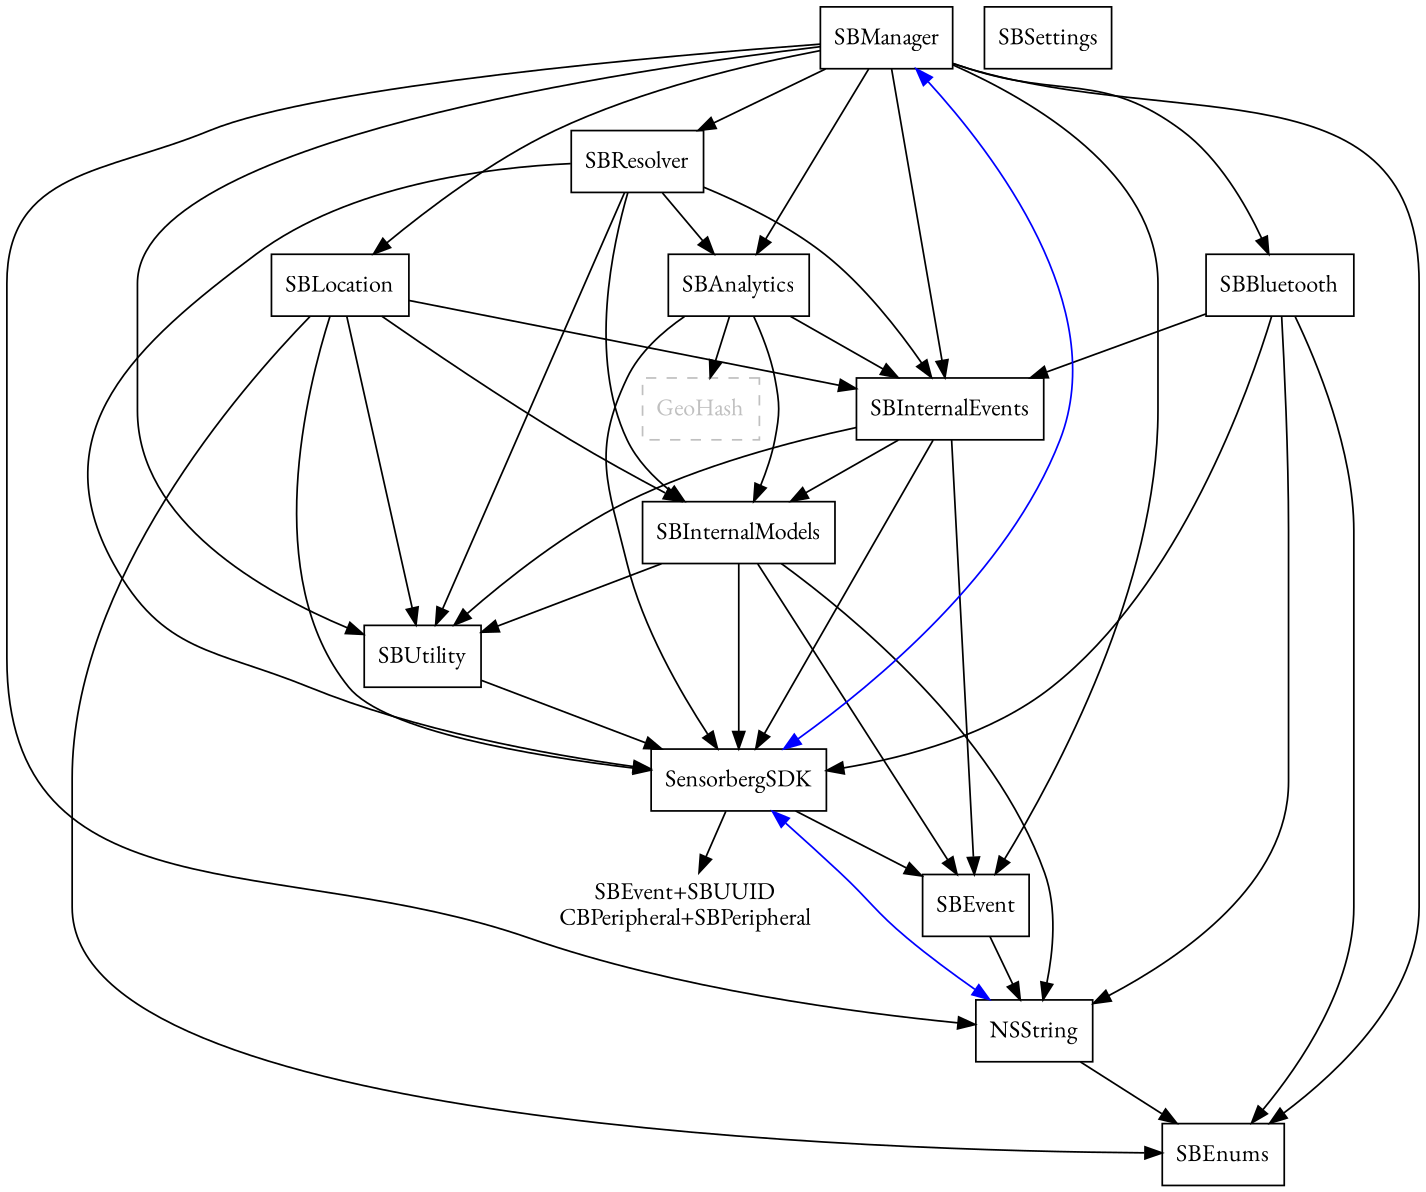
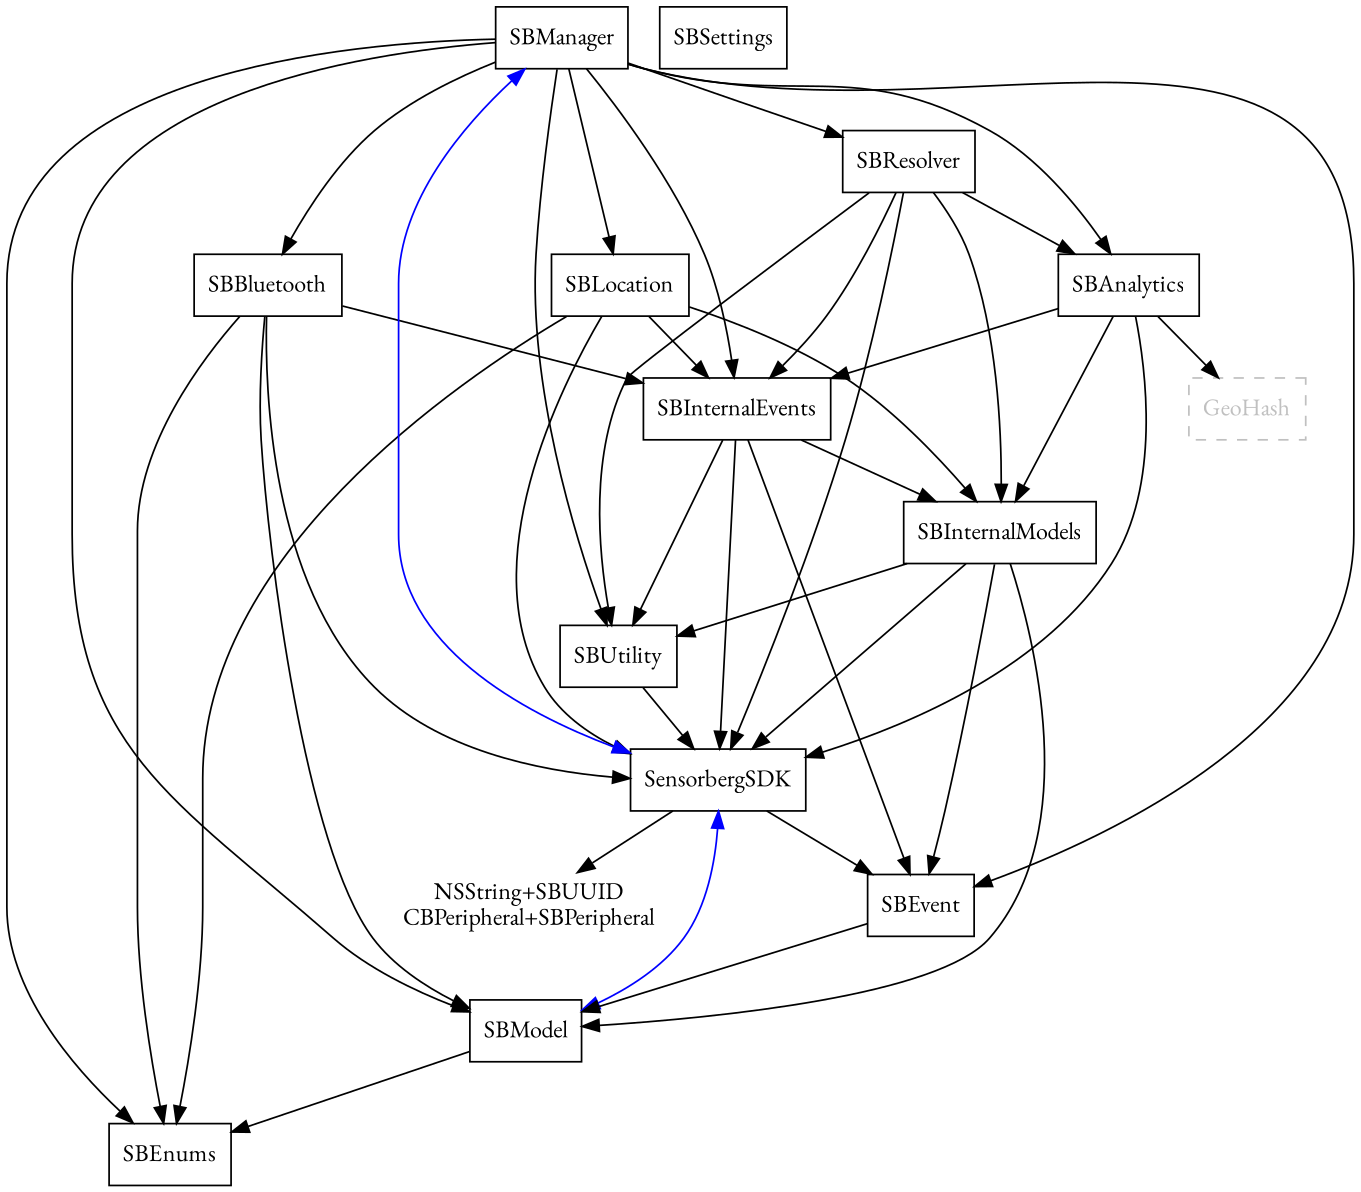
(379, 462) -> none
(686, 905) -> (529, 905)
(1034, 1031) -> (526, 1031)
